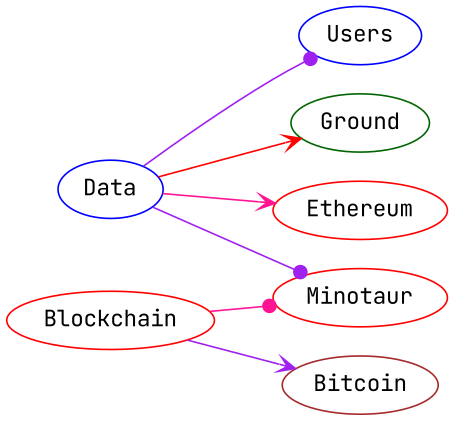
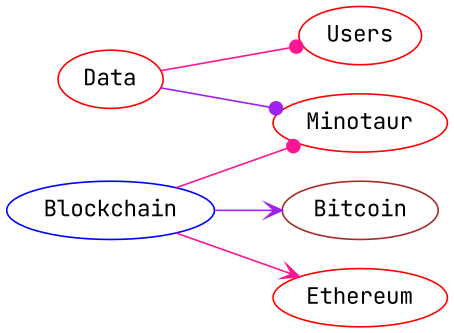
(360, 36) -> (360, 36)
(222, 111) -> (225, 59)
(360, 123) -> none
(111, 189) -> (111, 79)
(211, 198) -> (230, 252)
(111, 320) -> (111, 210)
